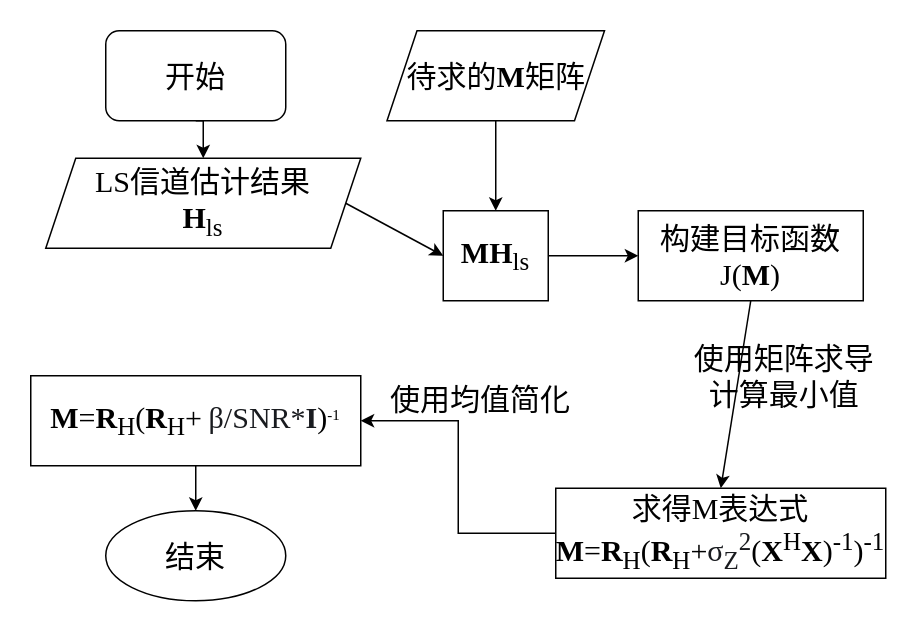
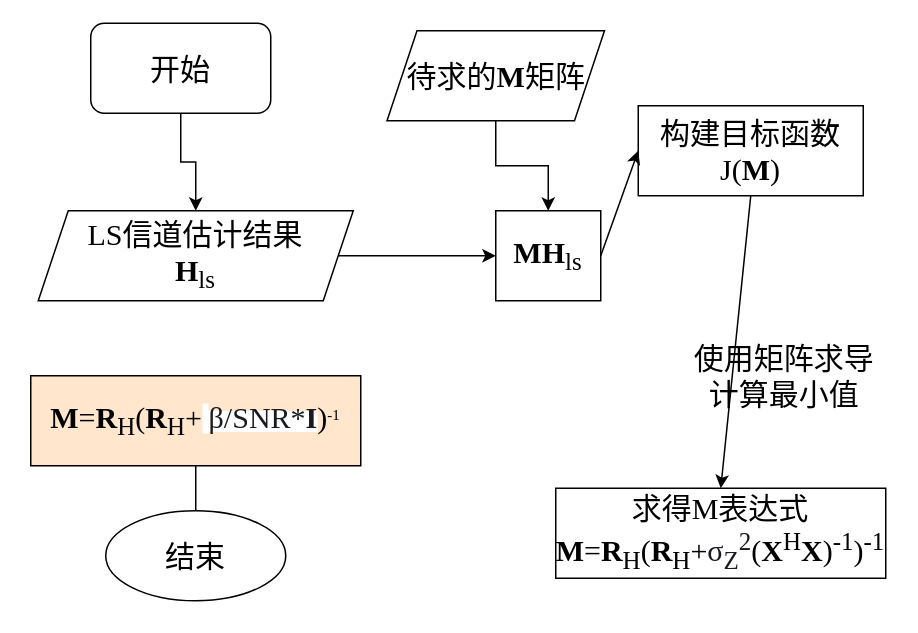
(196, 76) -> (181, 68)
(203, 203) -> (196, 256)
(496, 256) -> (548, 256)
(751, 256) -> (751, 151)
(481, 398) -> none
(196, 421) -> (196, 421)
(458, 482) -> none
(196, 499) -> (196, 503)
